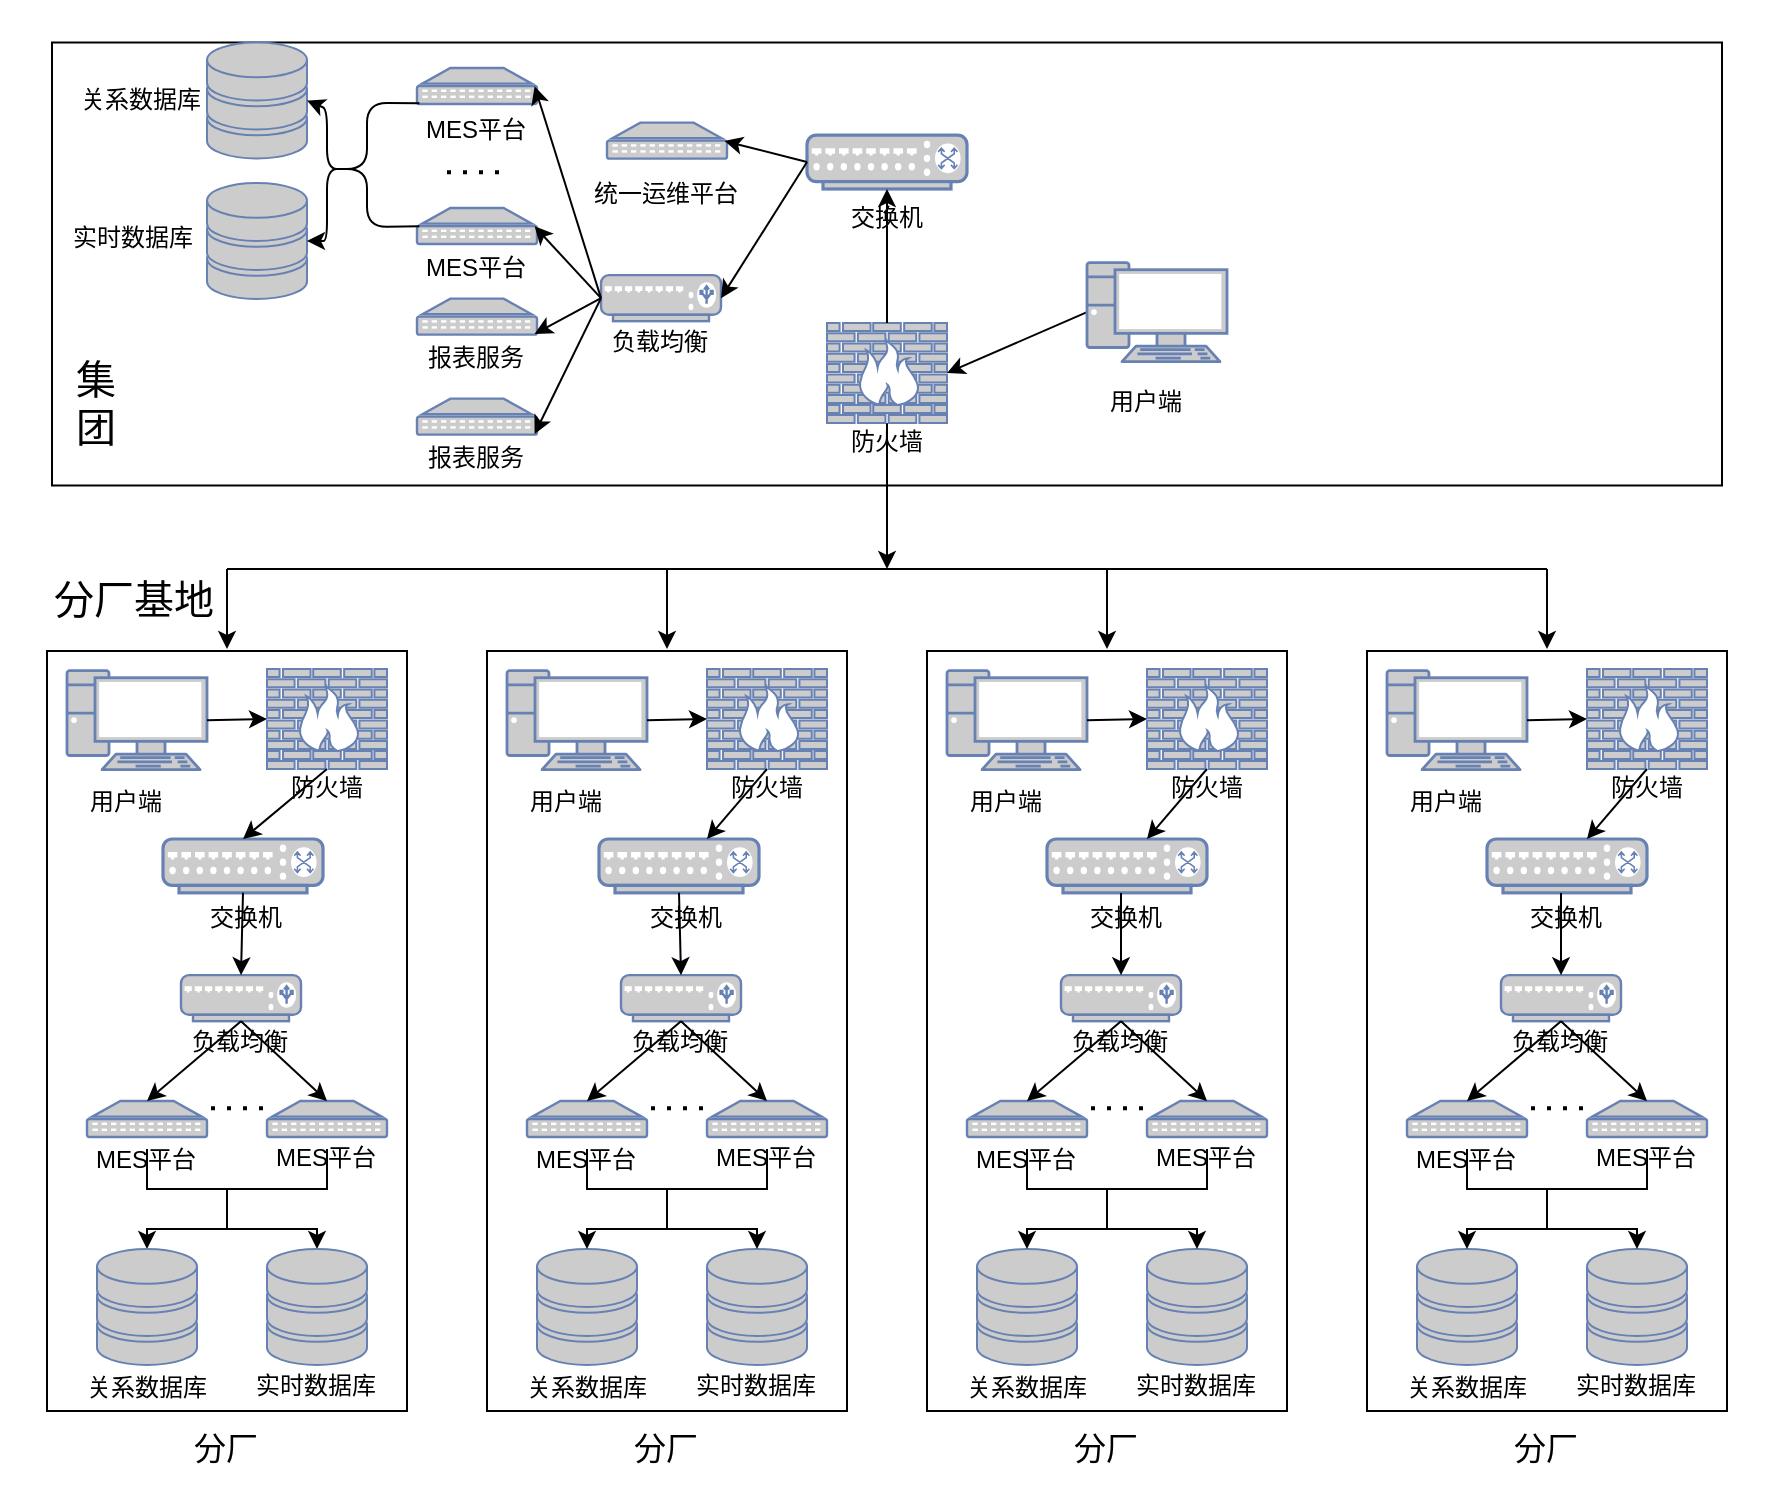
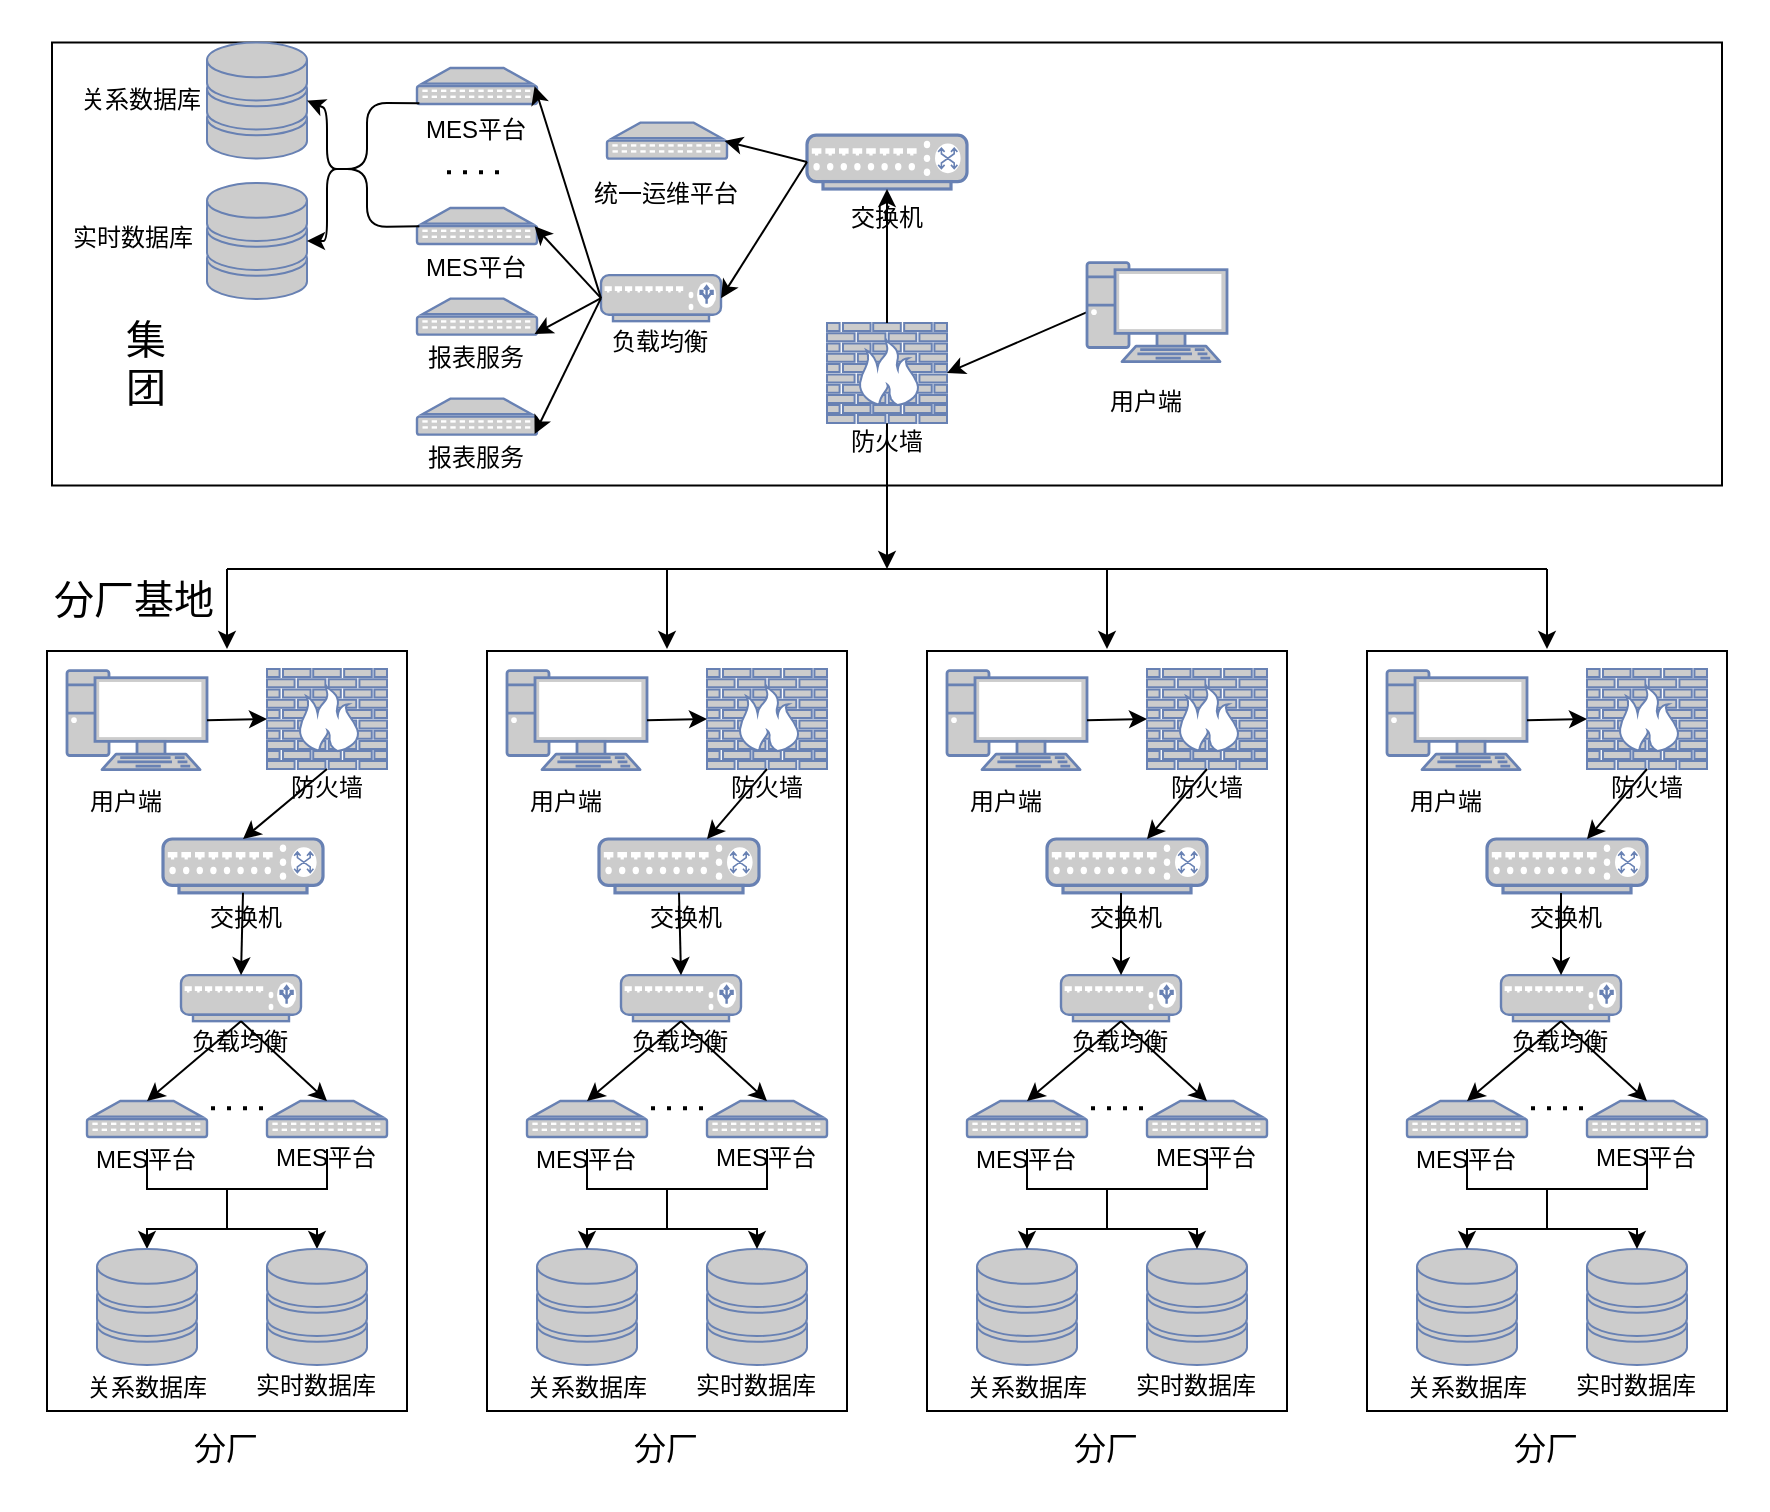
(97, 403) -> (147, 363)
